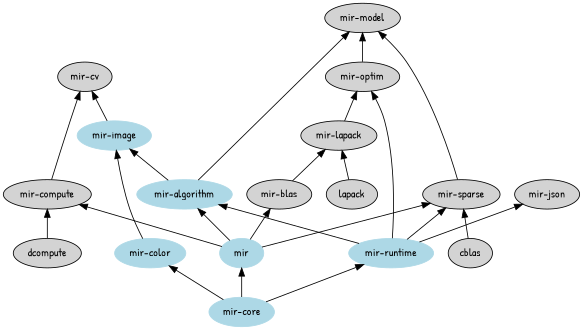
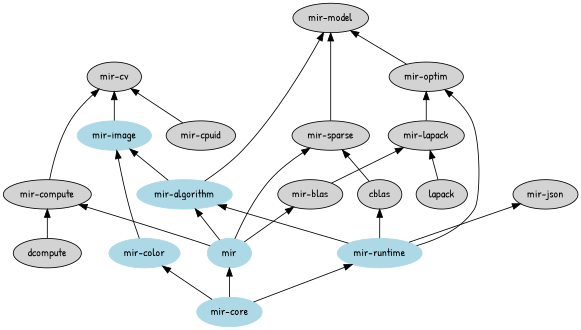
none -> (201, 136)
(423, 226) -> (380, 228)
